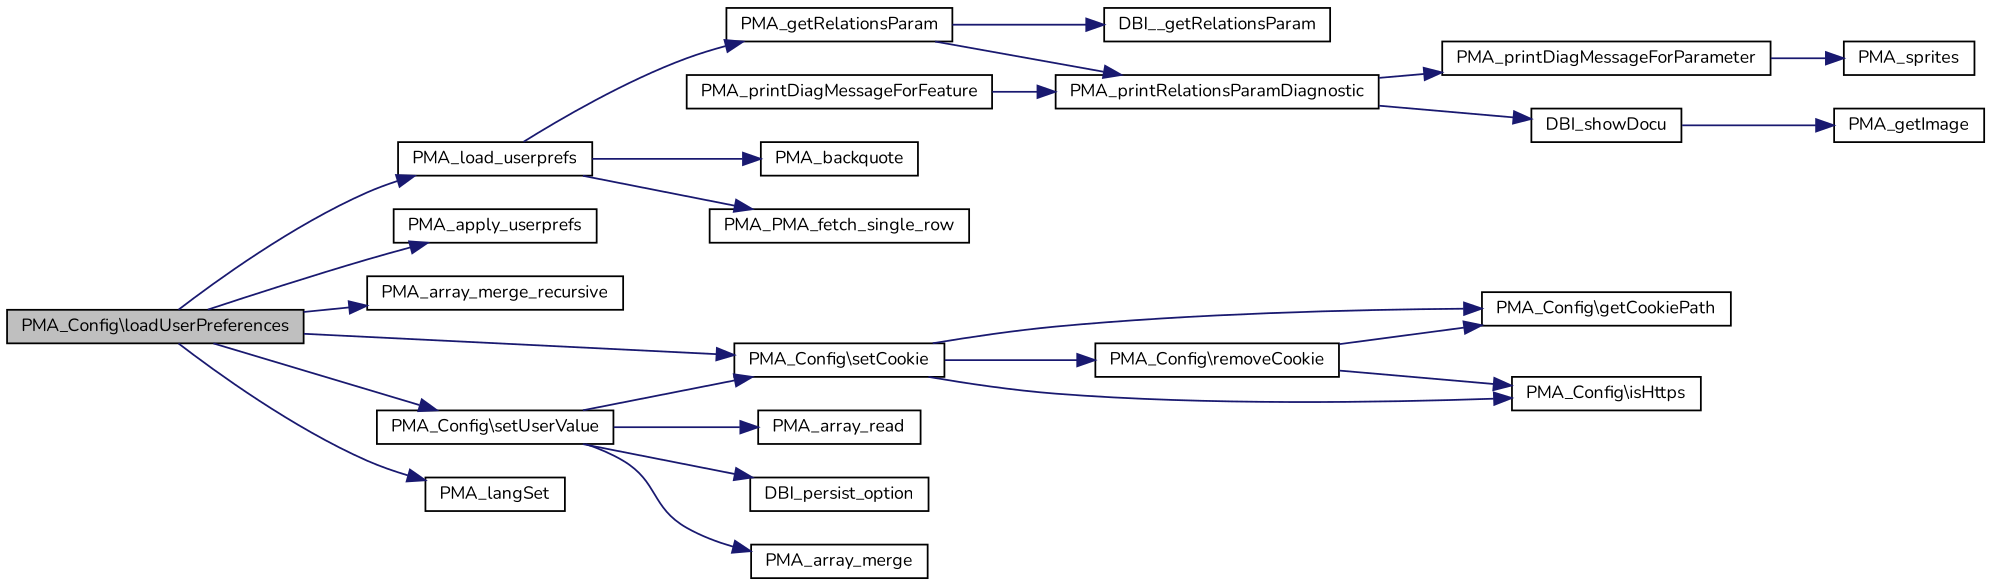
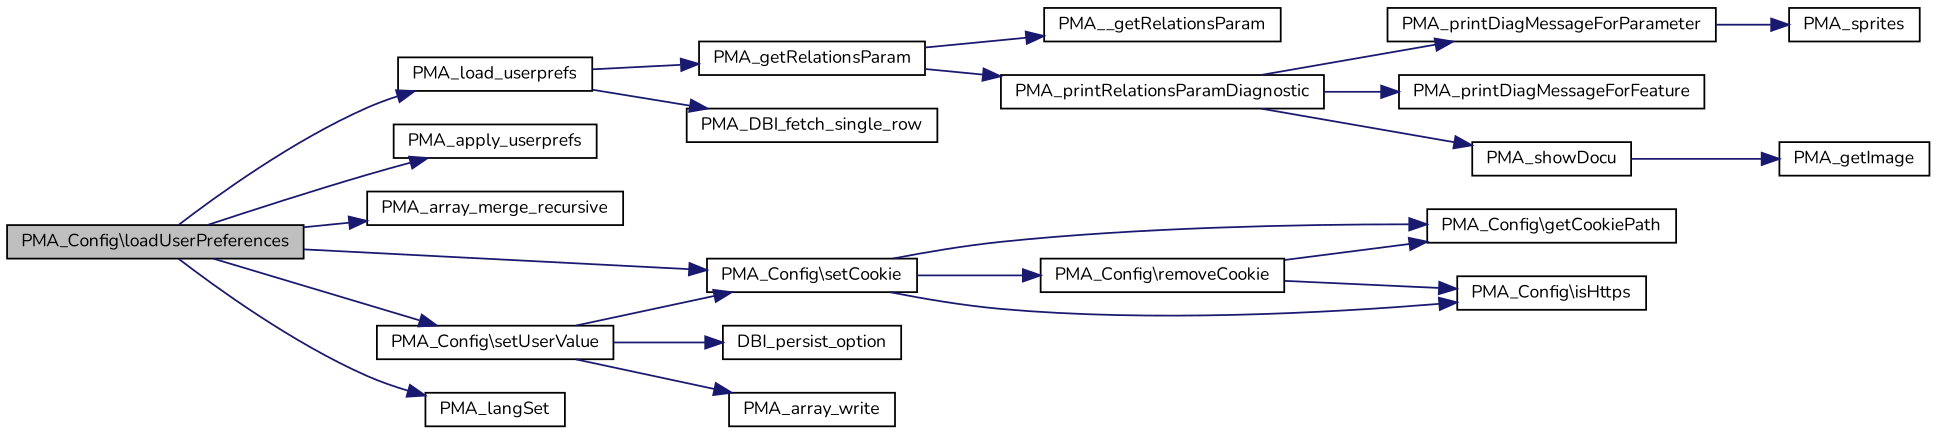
(1217, 25) -> (1162, 25)
(1015, 92) -> (1353, 92)
(1606, 125) -> (1552, 159)
(839, 159) -> none
(839, 226) -> (812, 125)
(839, 427) -> none
(839, 561) -> (812, 410)
